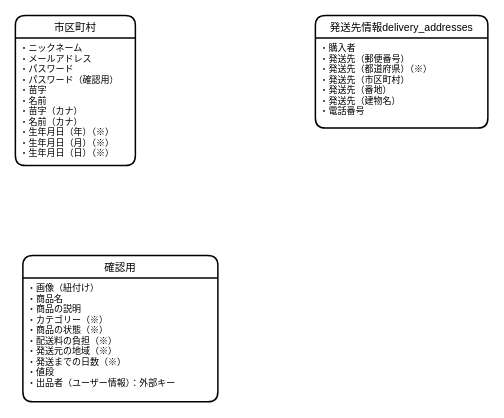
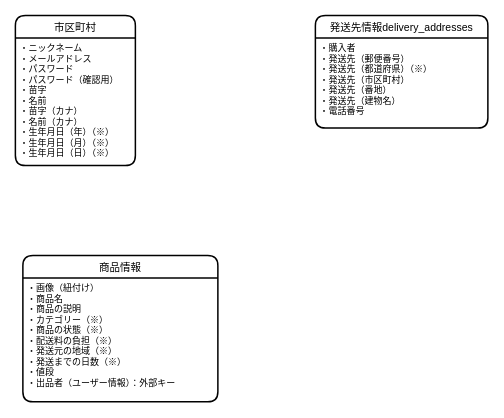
(120, 267) -> (120, 267)
